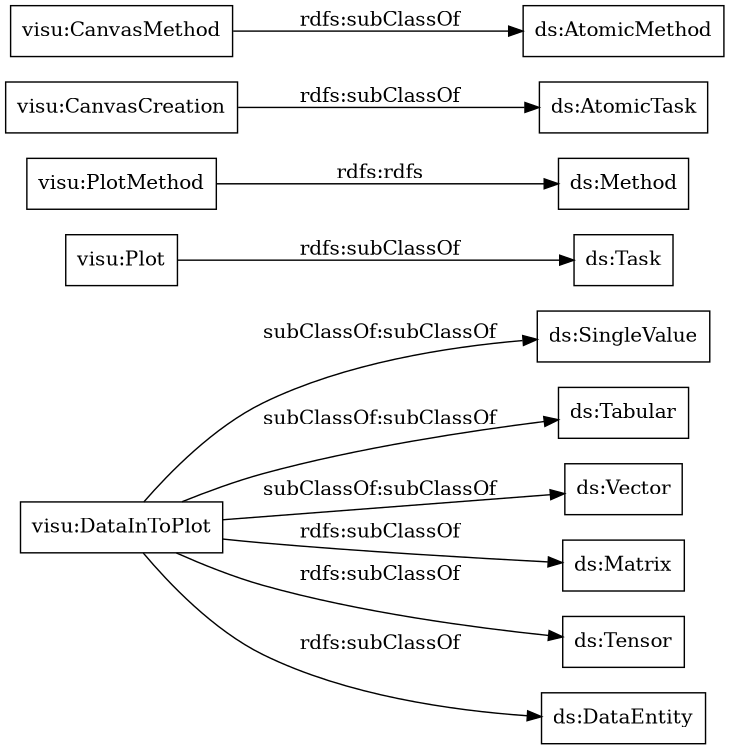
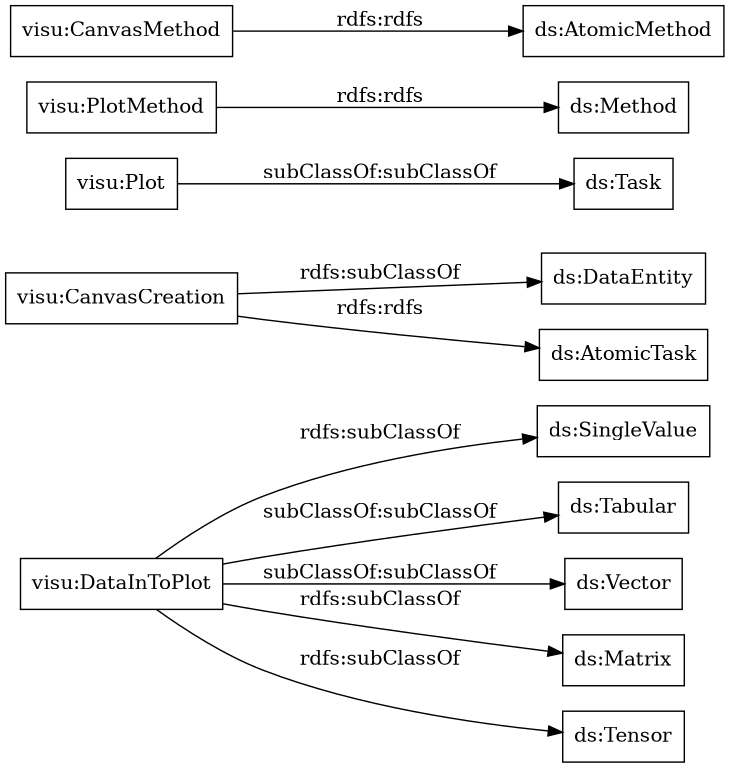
(380, 21) -> (380, 21)
(380, 97) -> (380, 309)
(380, 250) -> (380, 173)
(380, 333) -> (380, 433)
(316, 676) -> (383, 288)
